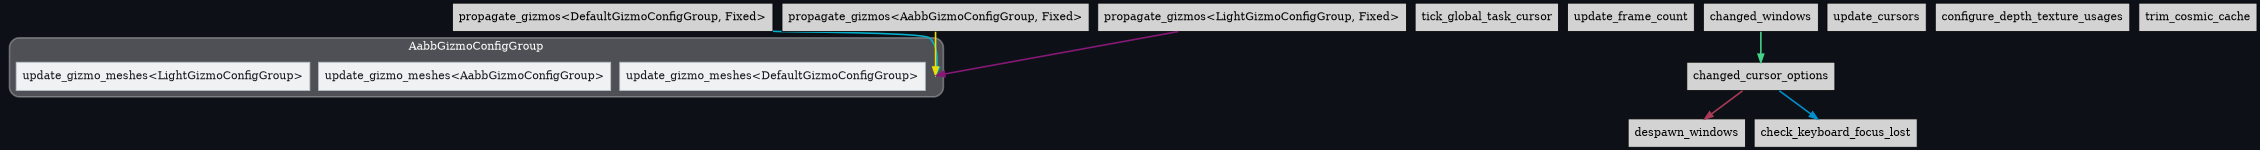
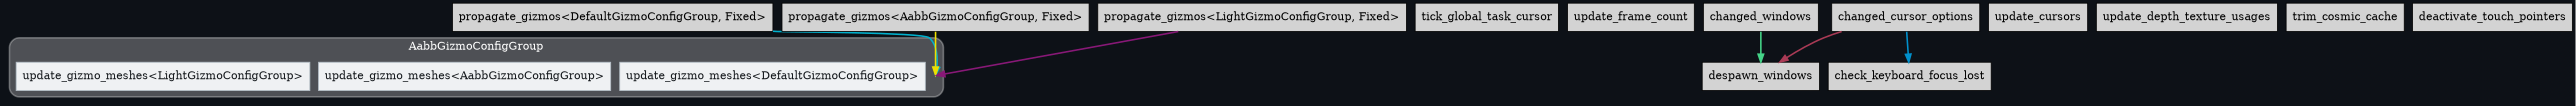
(2033, 17) -> (2187, 17)
none -> (2492, 17)
(1761, 43) -> (1761, 43)
